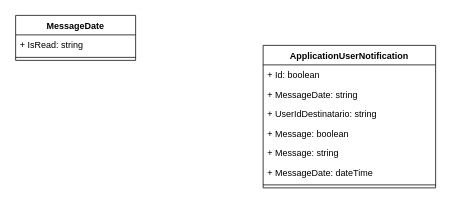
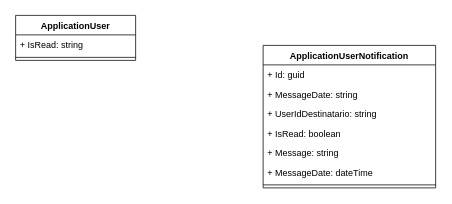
(75, 26) -> (75, 26)
(295, 75) -> (288, 75)
(308, 134) -> (305, 134)
